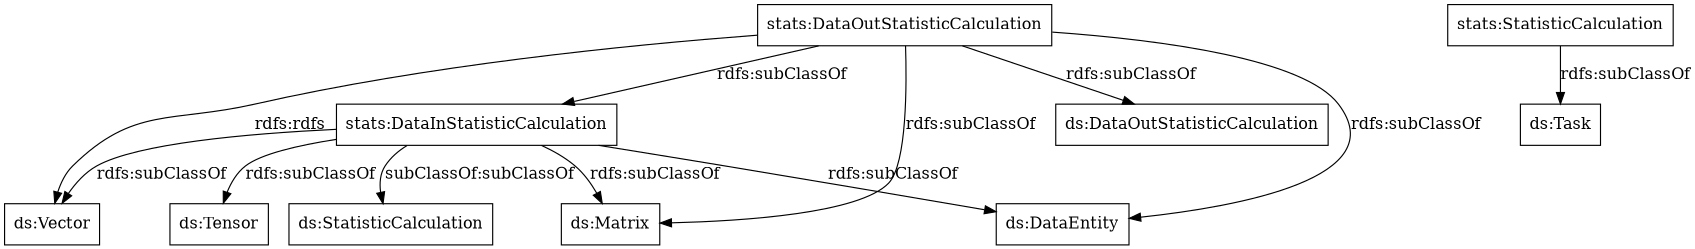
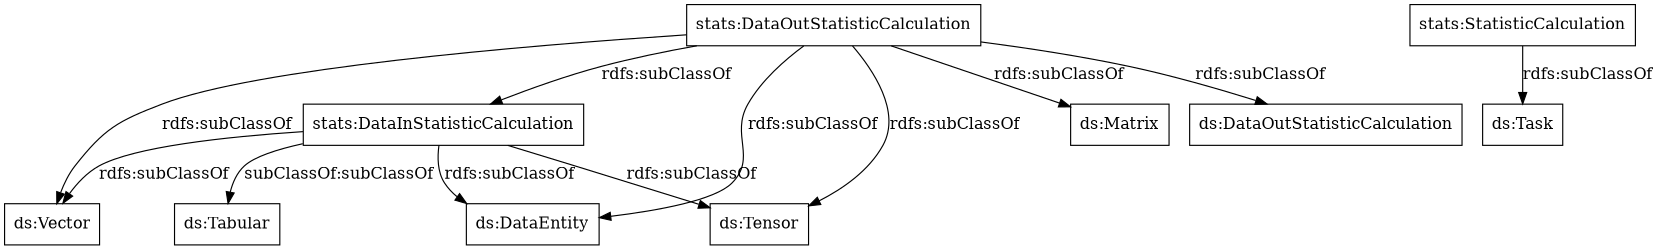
(290, 125) -> (227, 125)
none -> (887, 134)
(573, 165) -> none
(391, 224) -> (227, 224)
